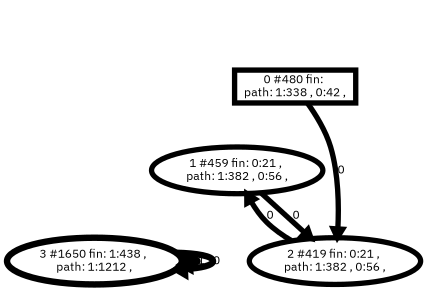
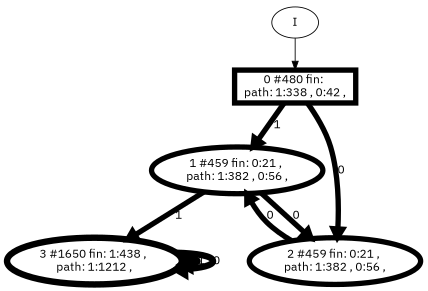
none -> (295, 22)
none -> (271, 122)
none -> (170, 213)
(335, 261) -> (335, 261)
